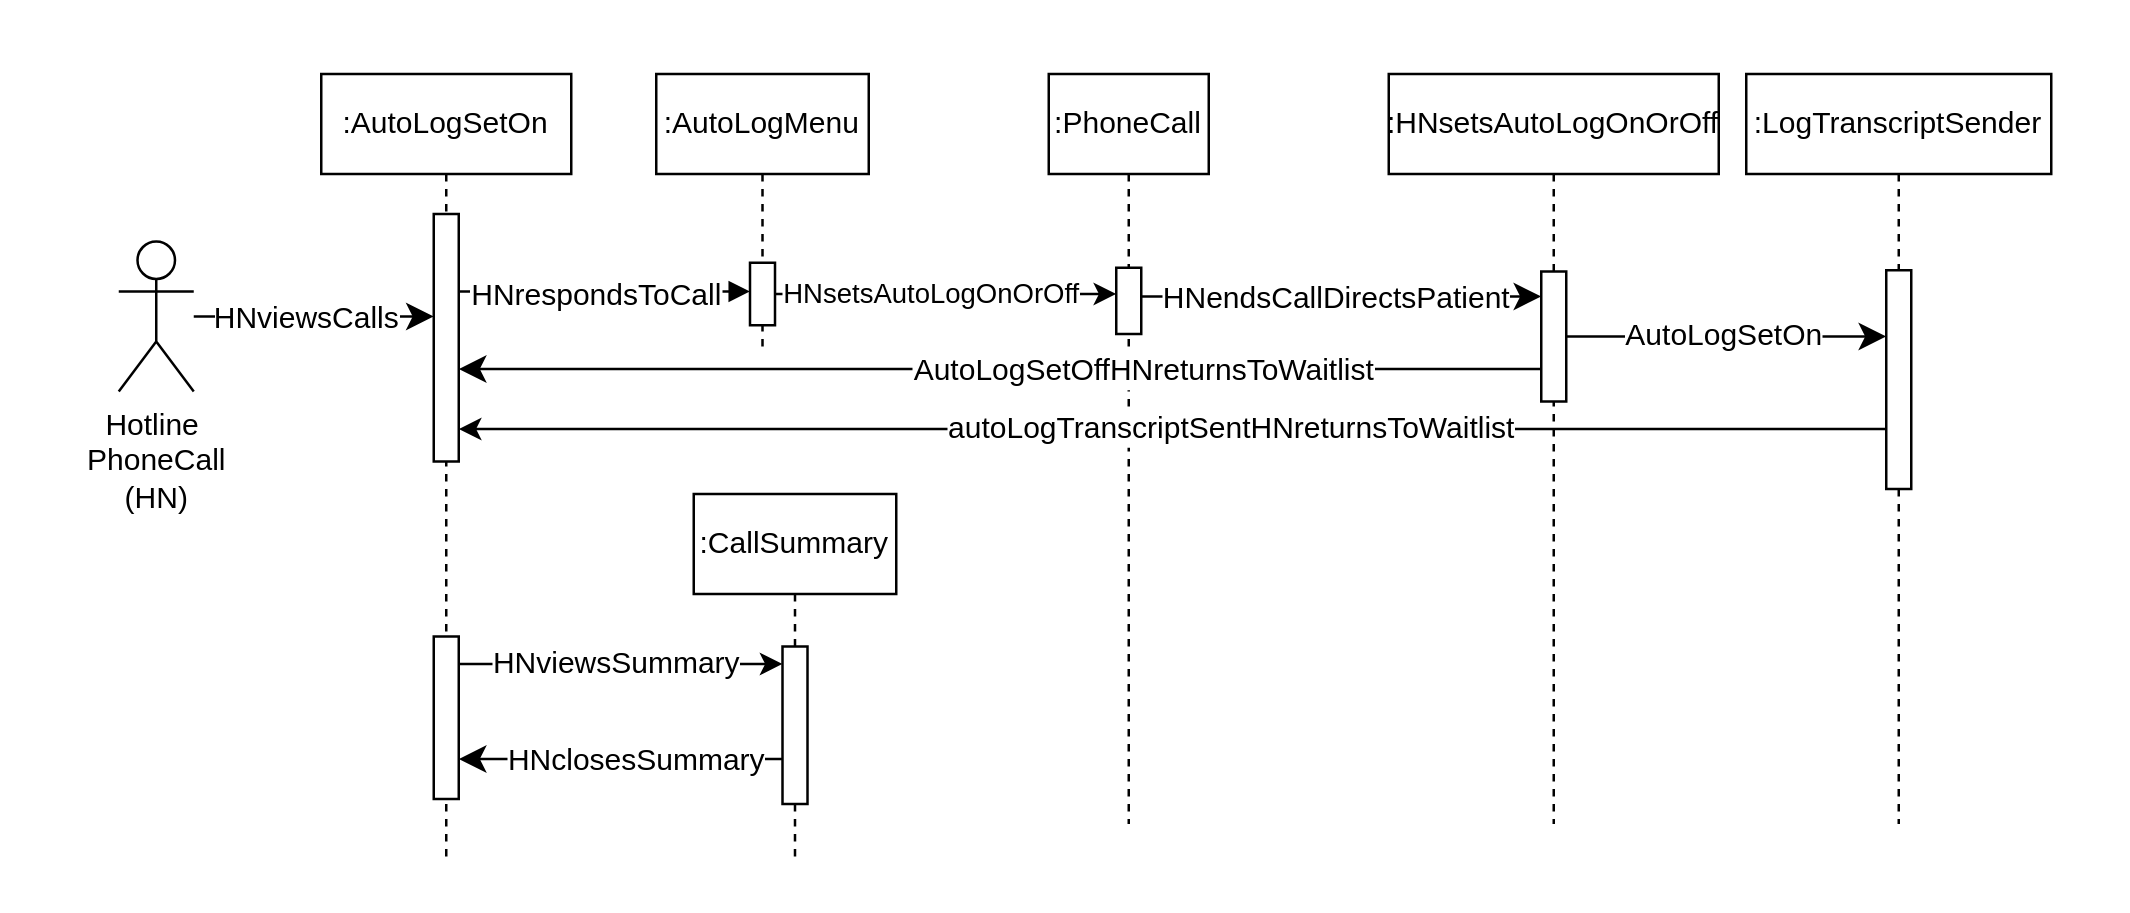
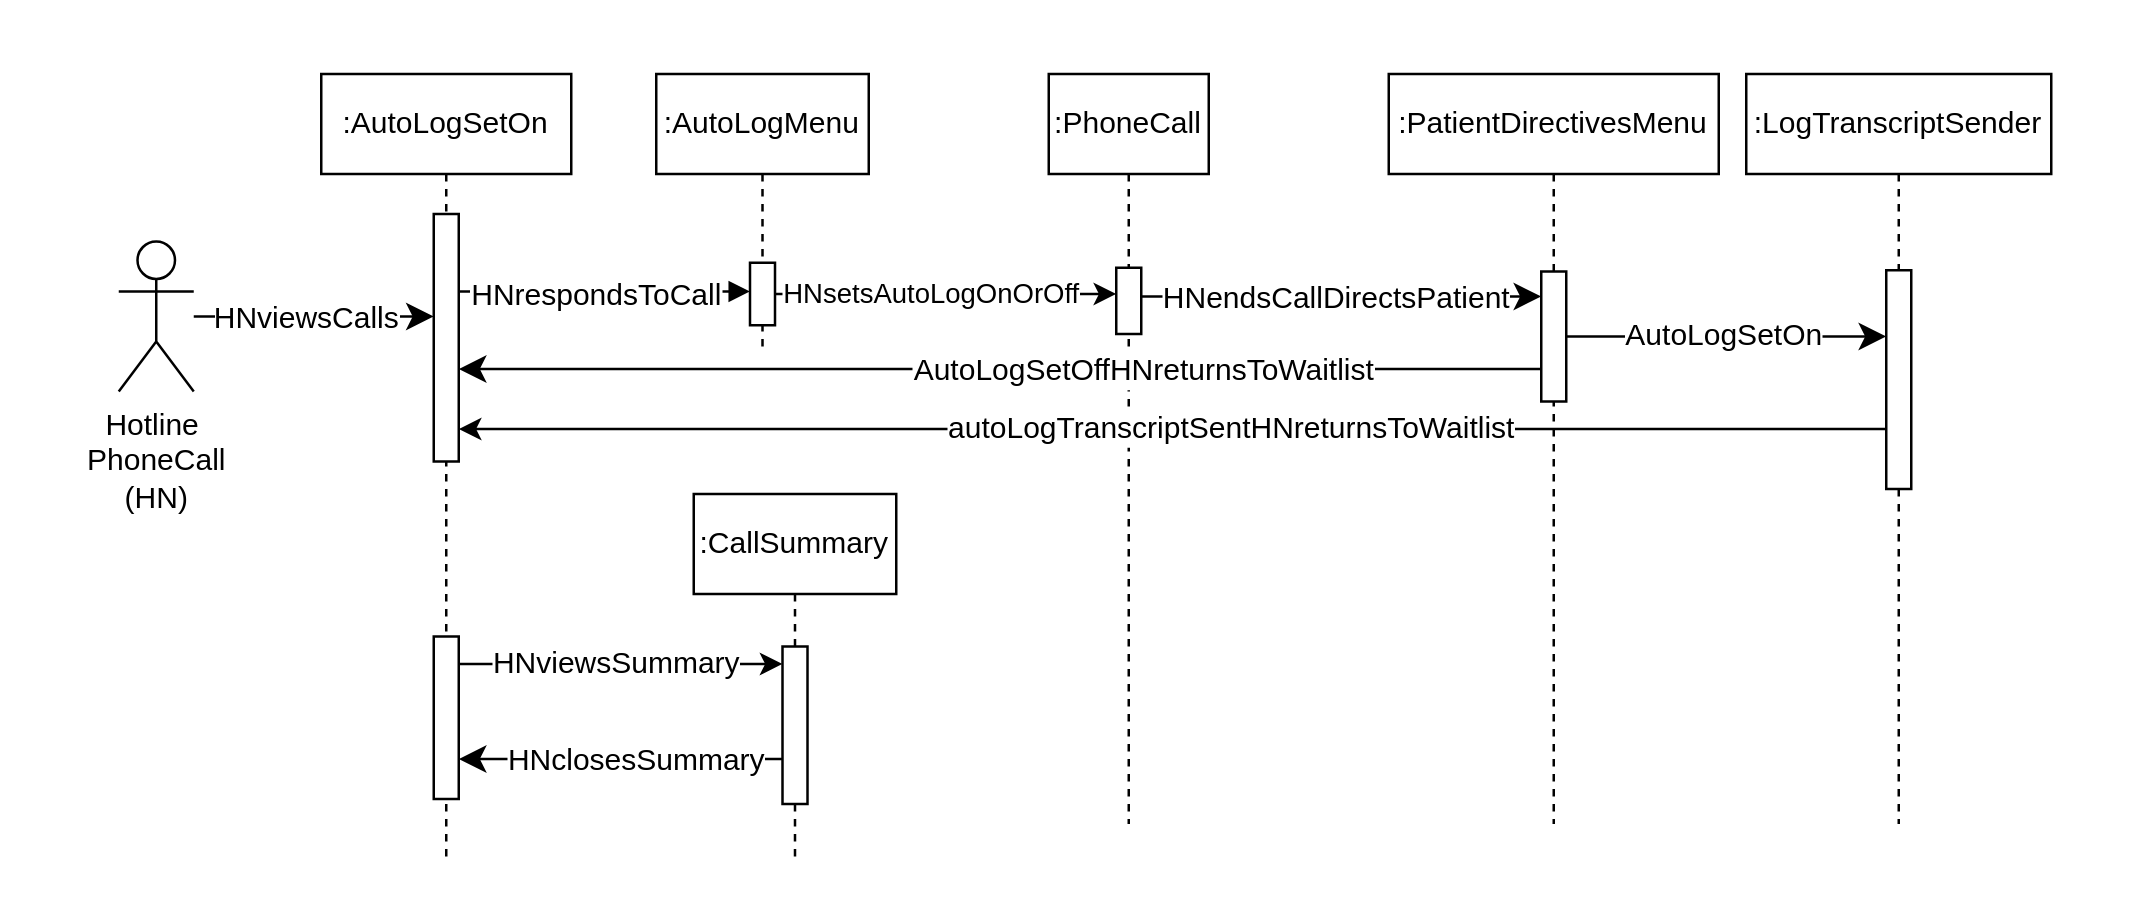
(1554, 124) -> (1554, 124)
